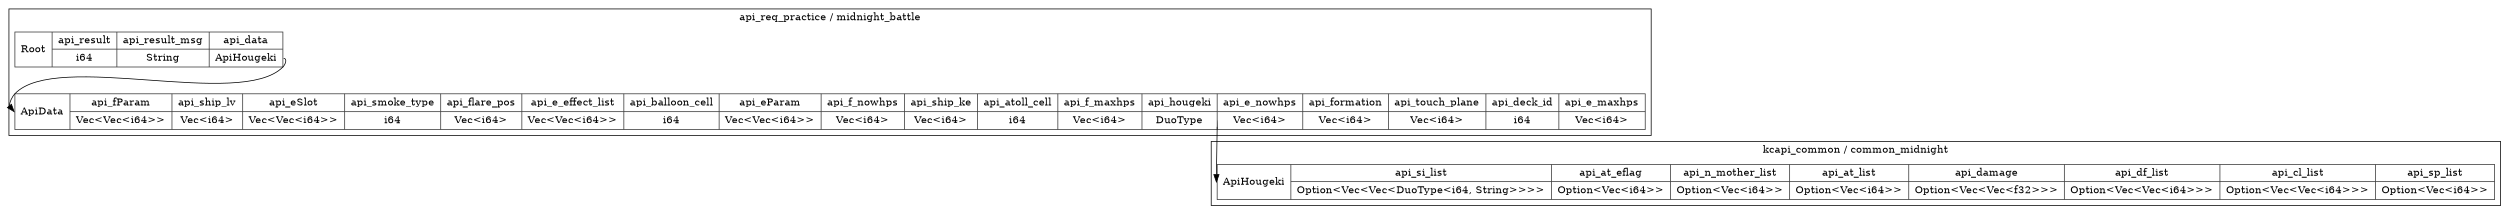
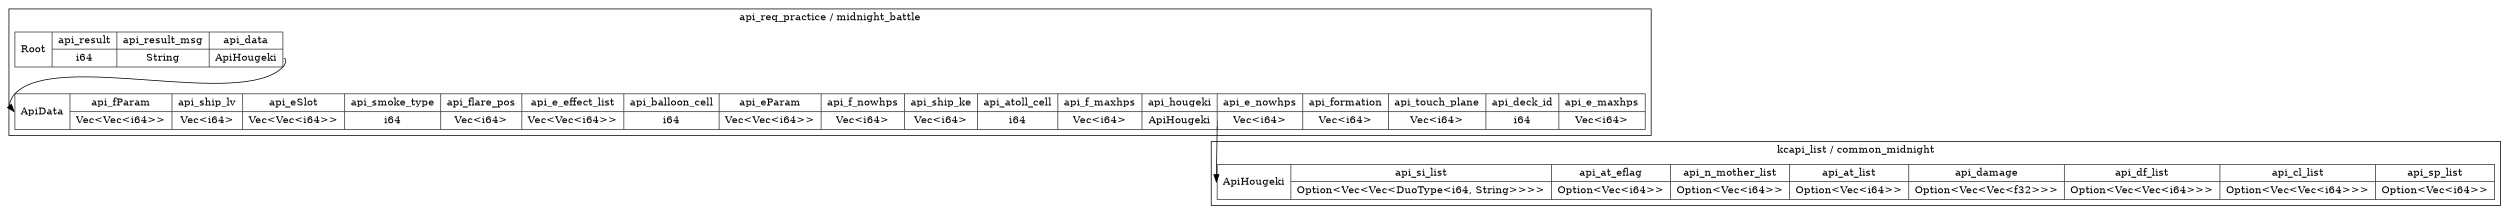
(1180, 120) -> (1180, 120)
(1856, 150) -> (1856, 150)
